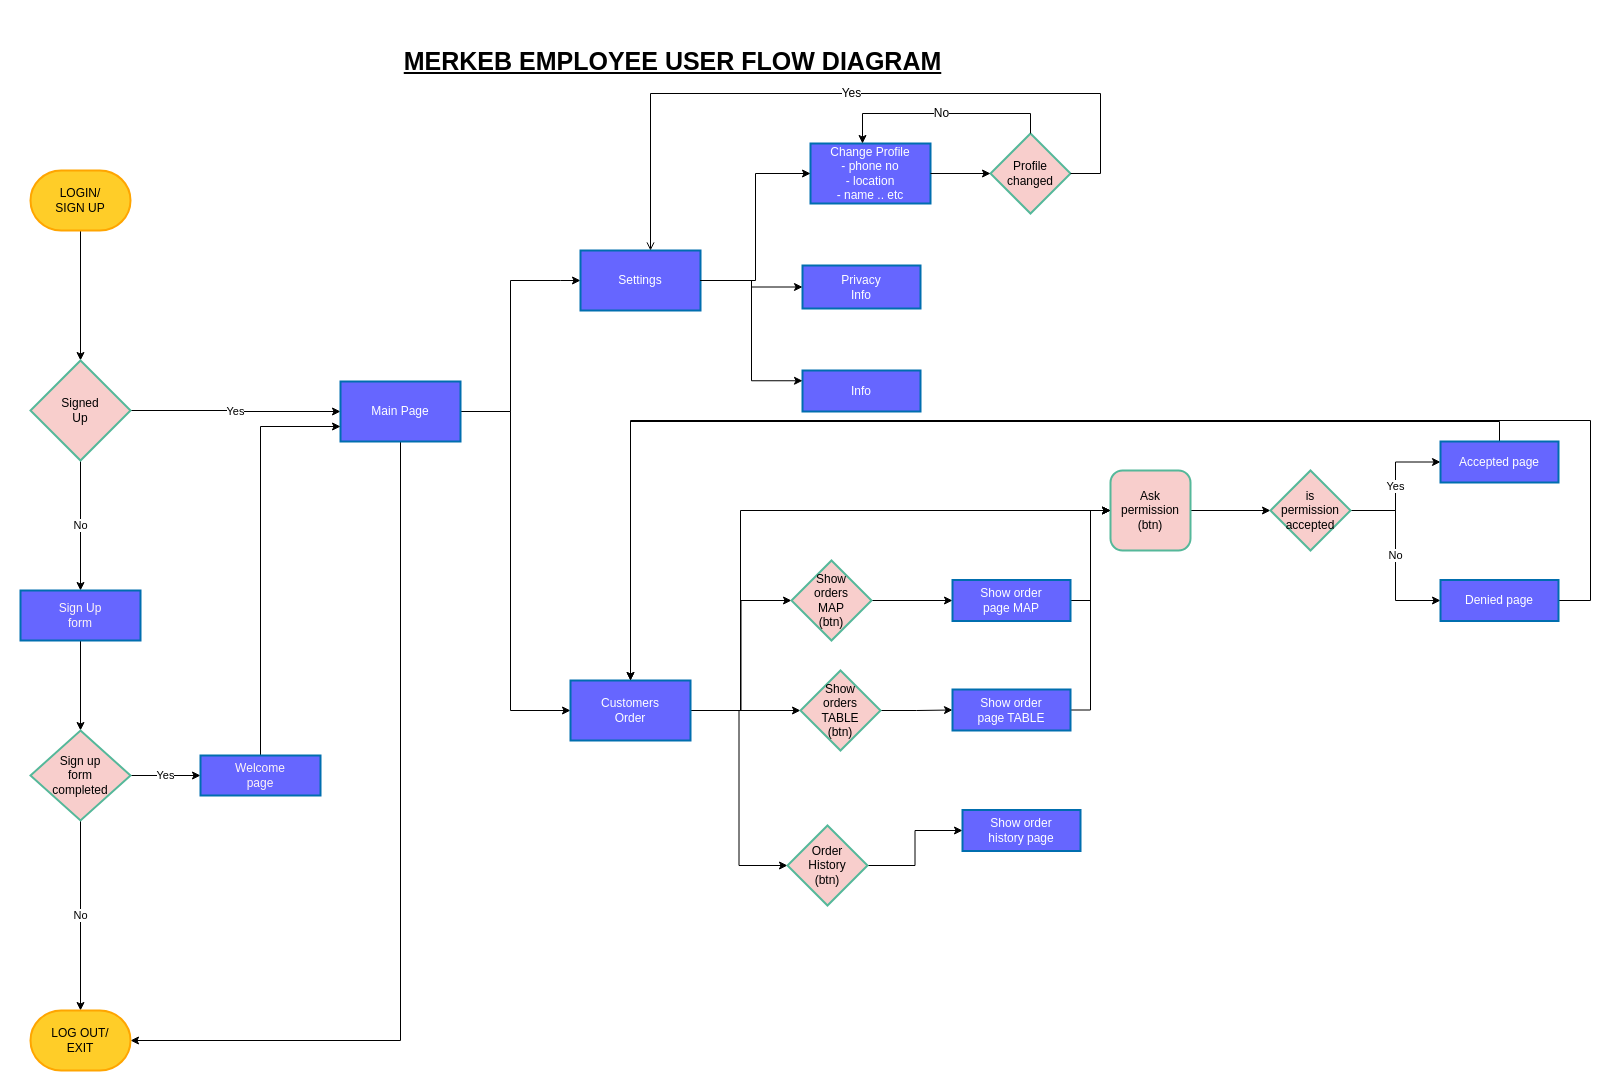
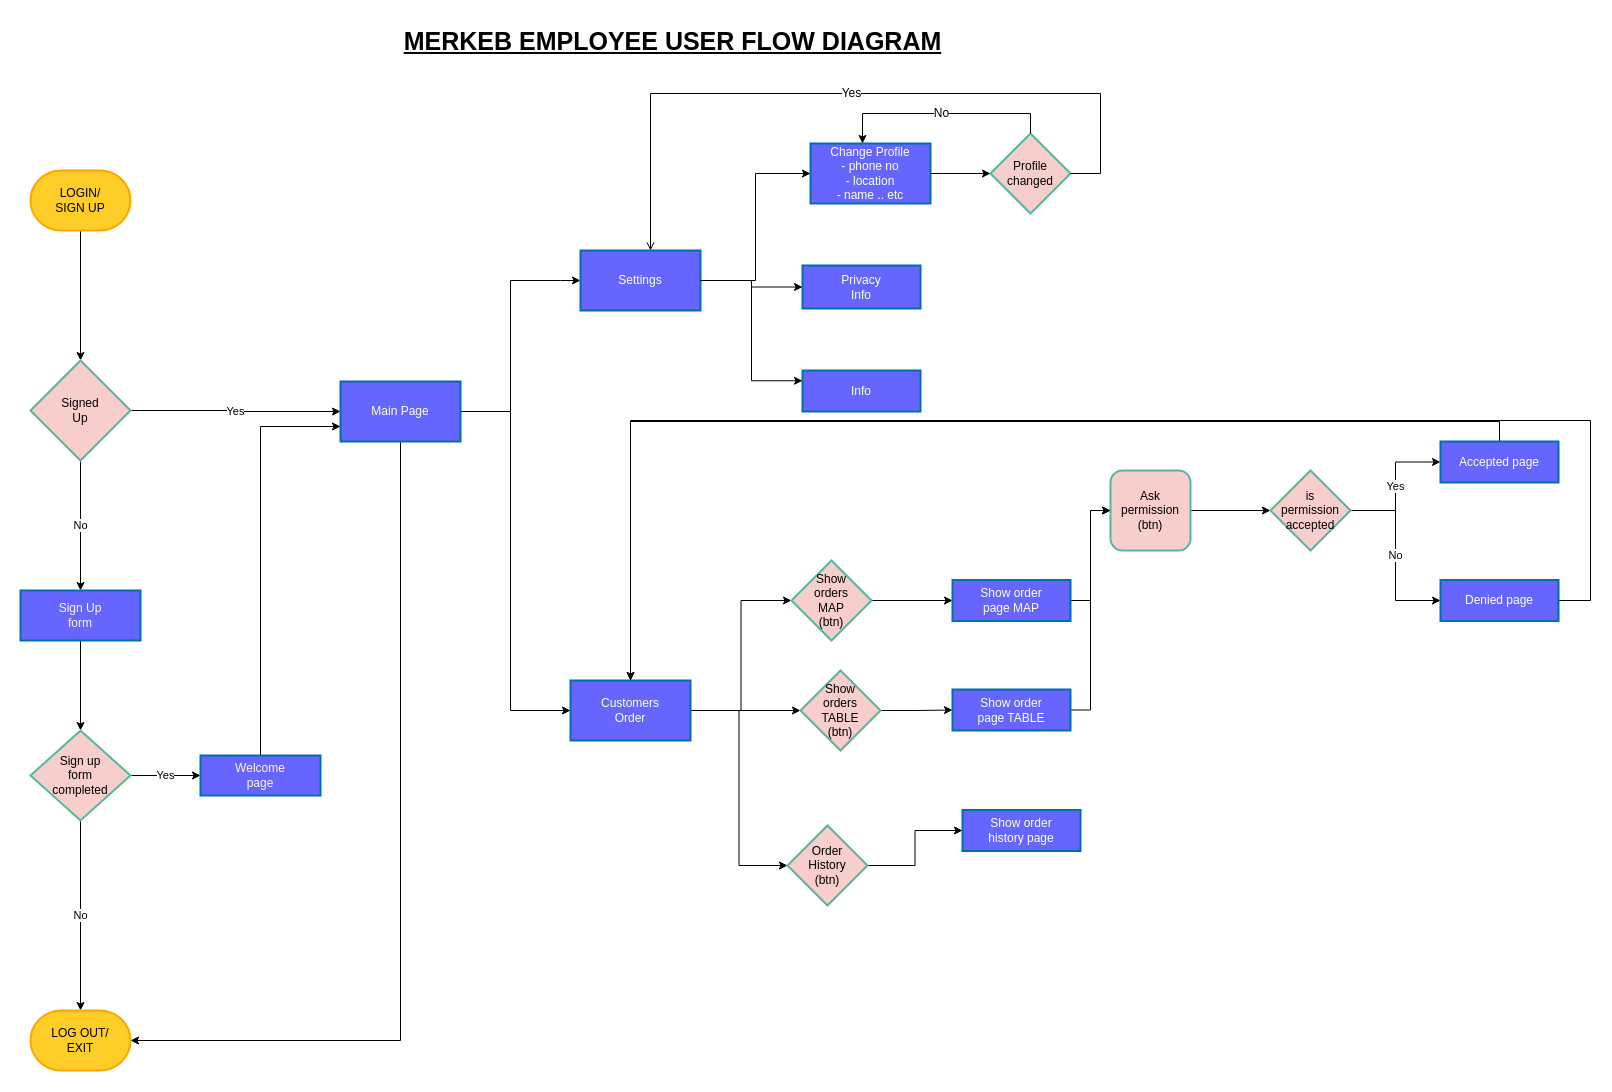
(673, 61) -> (673, 41)
(870, 511) -> none
